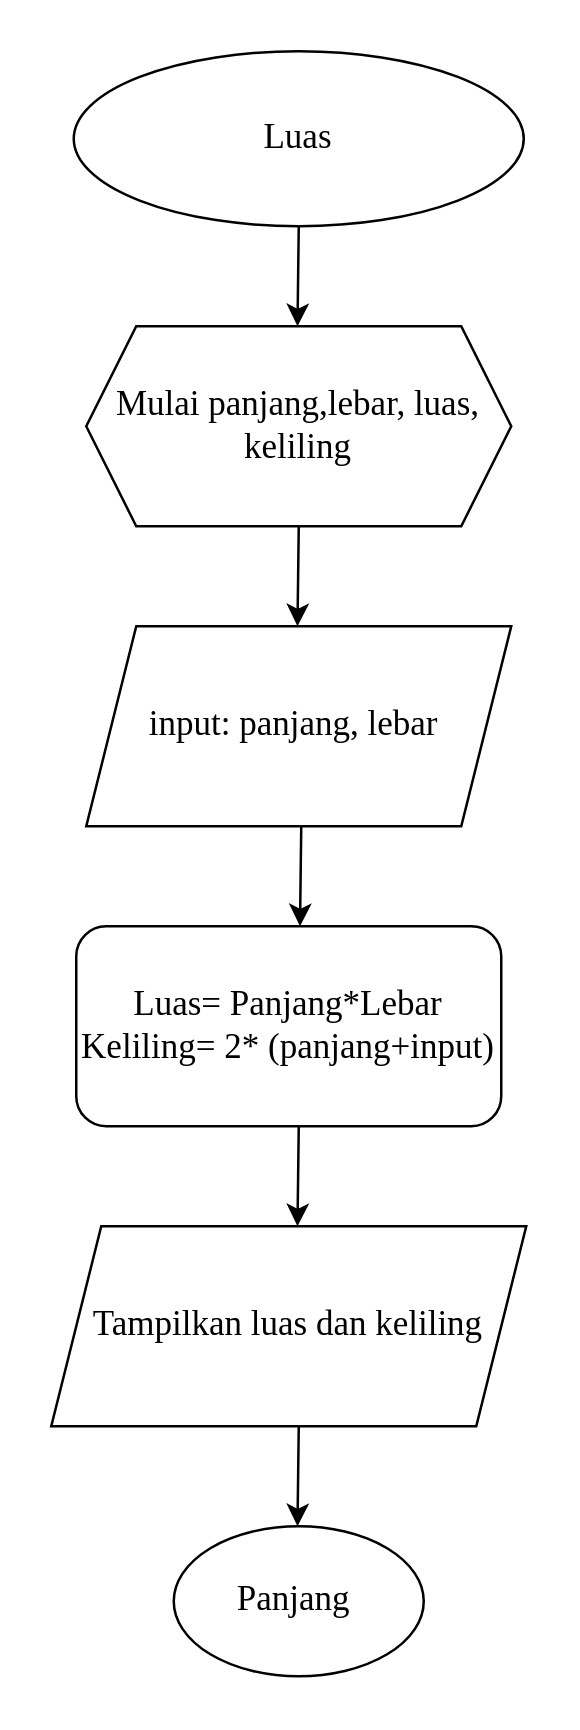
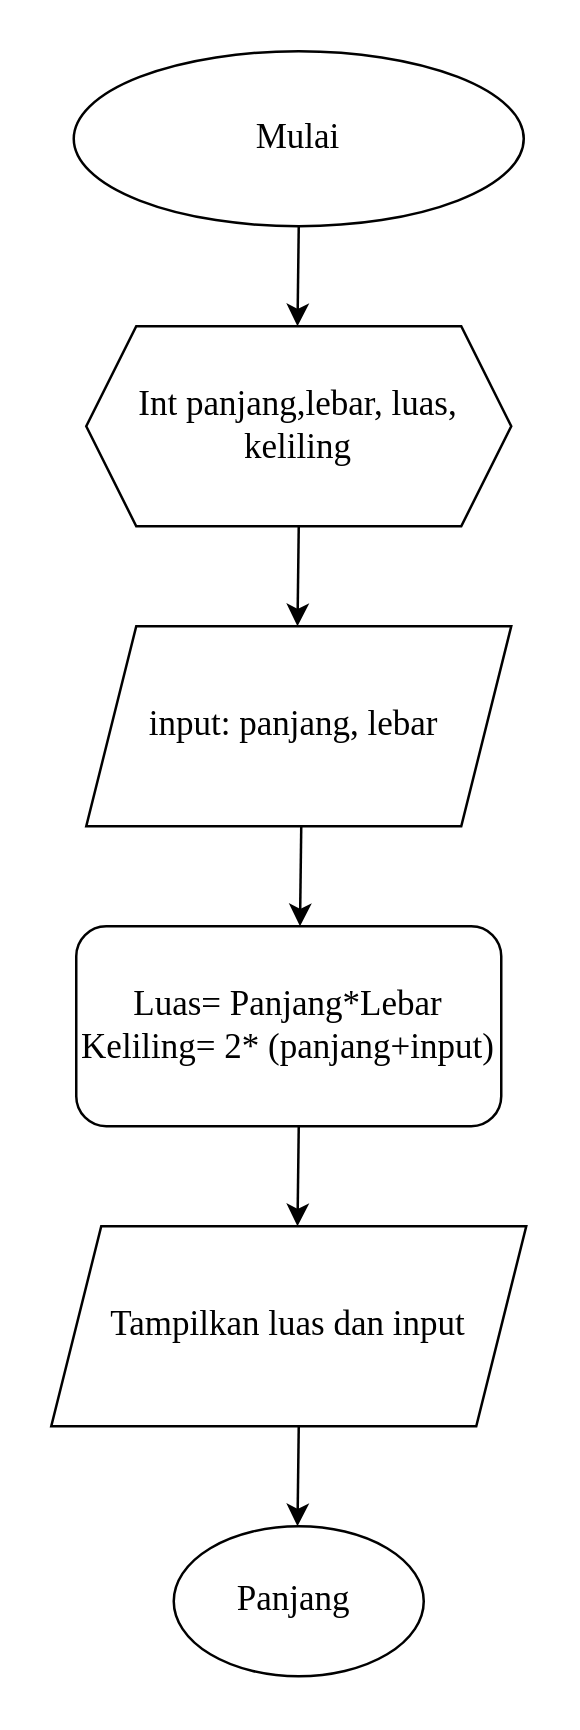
(299, 139) -> (299, 139)
(299, 426) -> (299, 426)
(289, 1326) -> (289, 1326)
